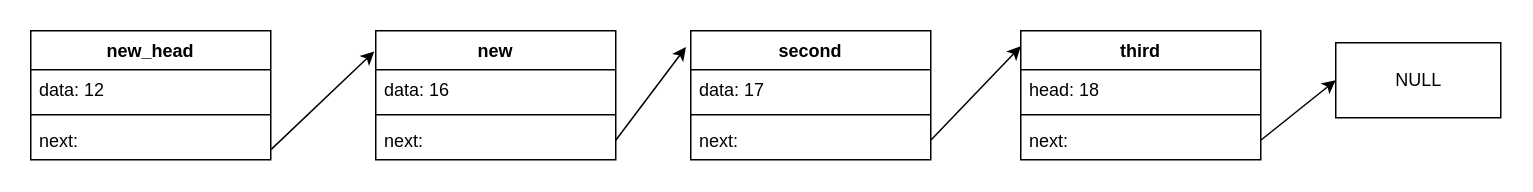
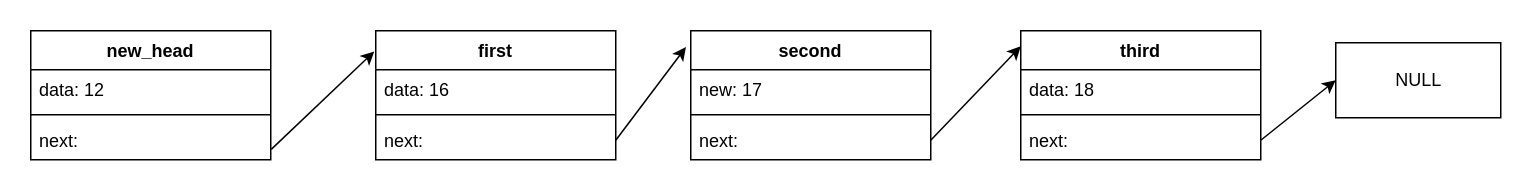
(495, 51) -> (495, 51)
(735, 90) -> (730, 90)
(1065, 90) -> (1065, 90)
